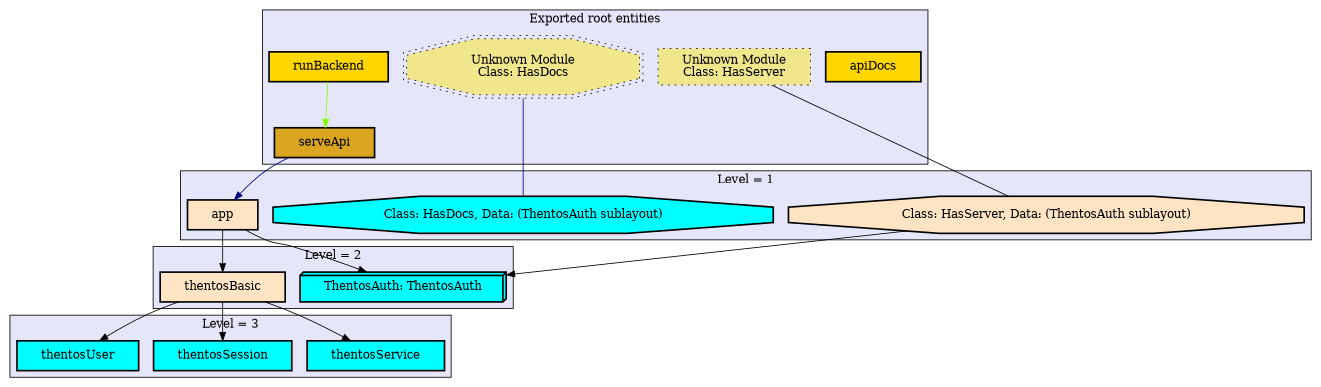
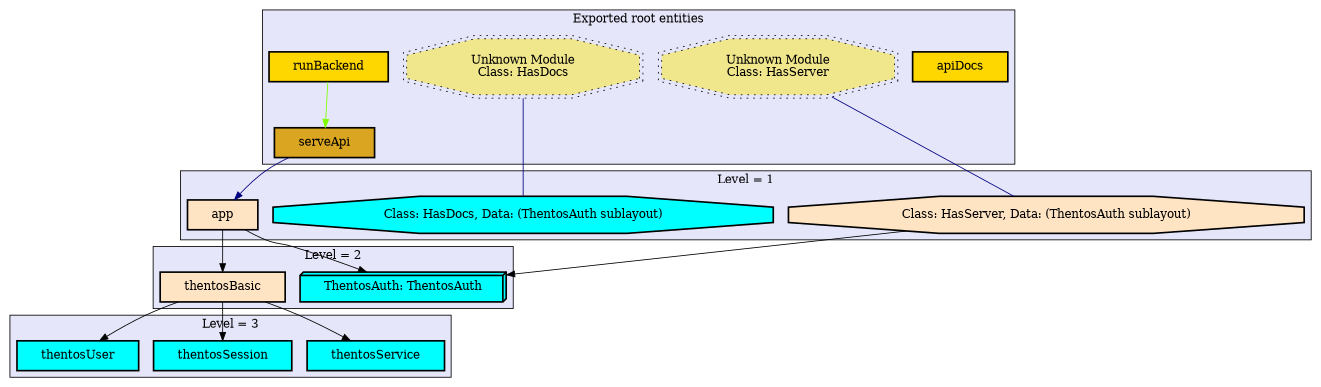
(734, 67) -> (778, 67)
(890, 141) -> (923, 147)
